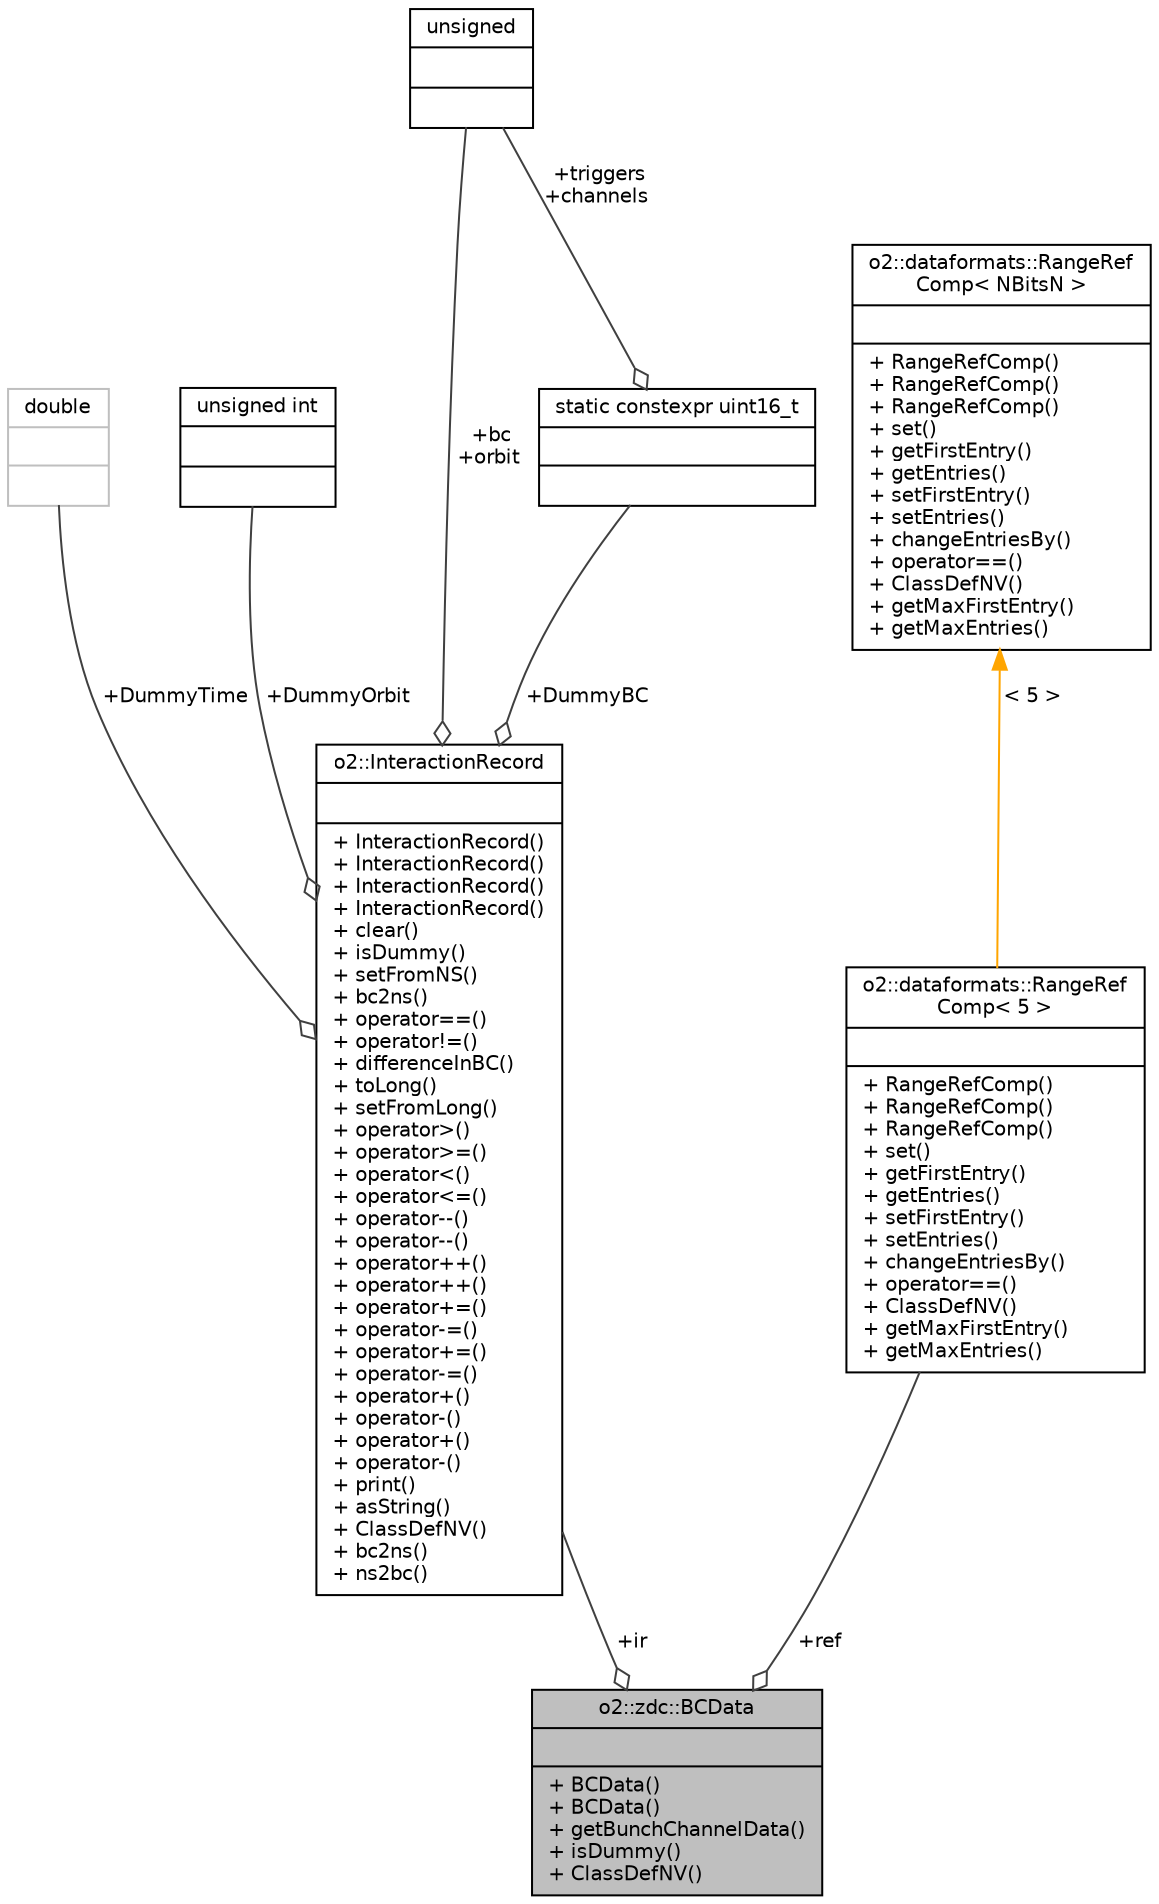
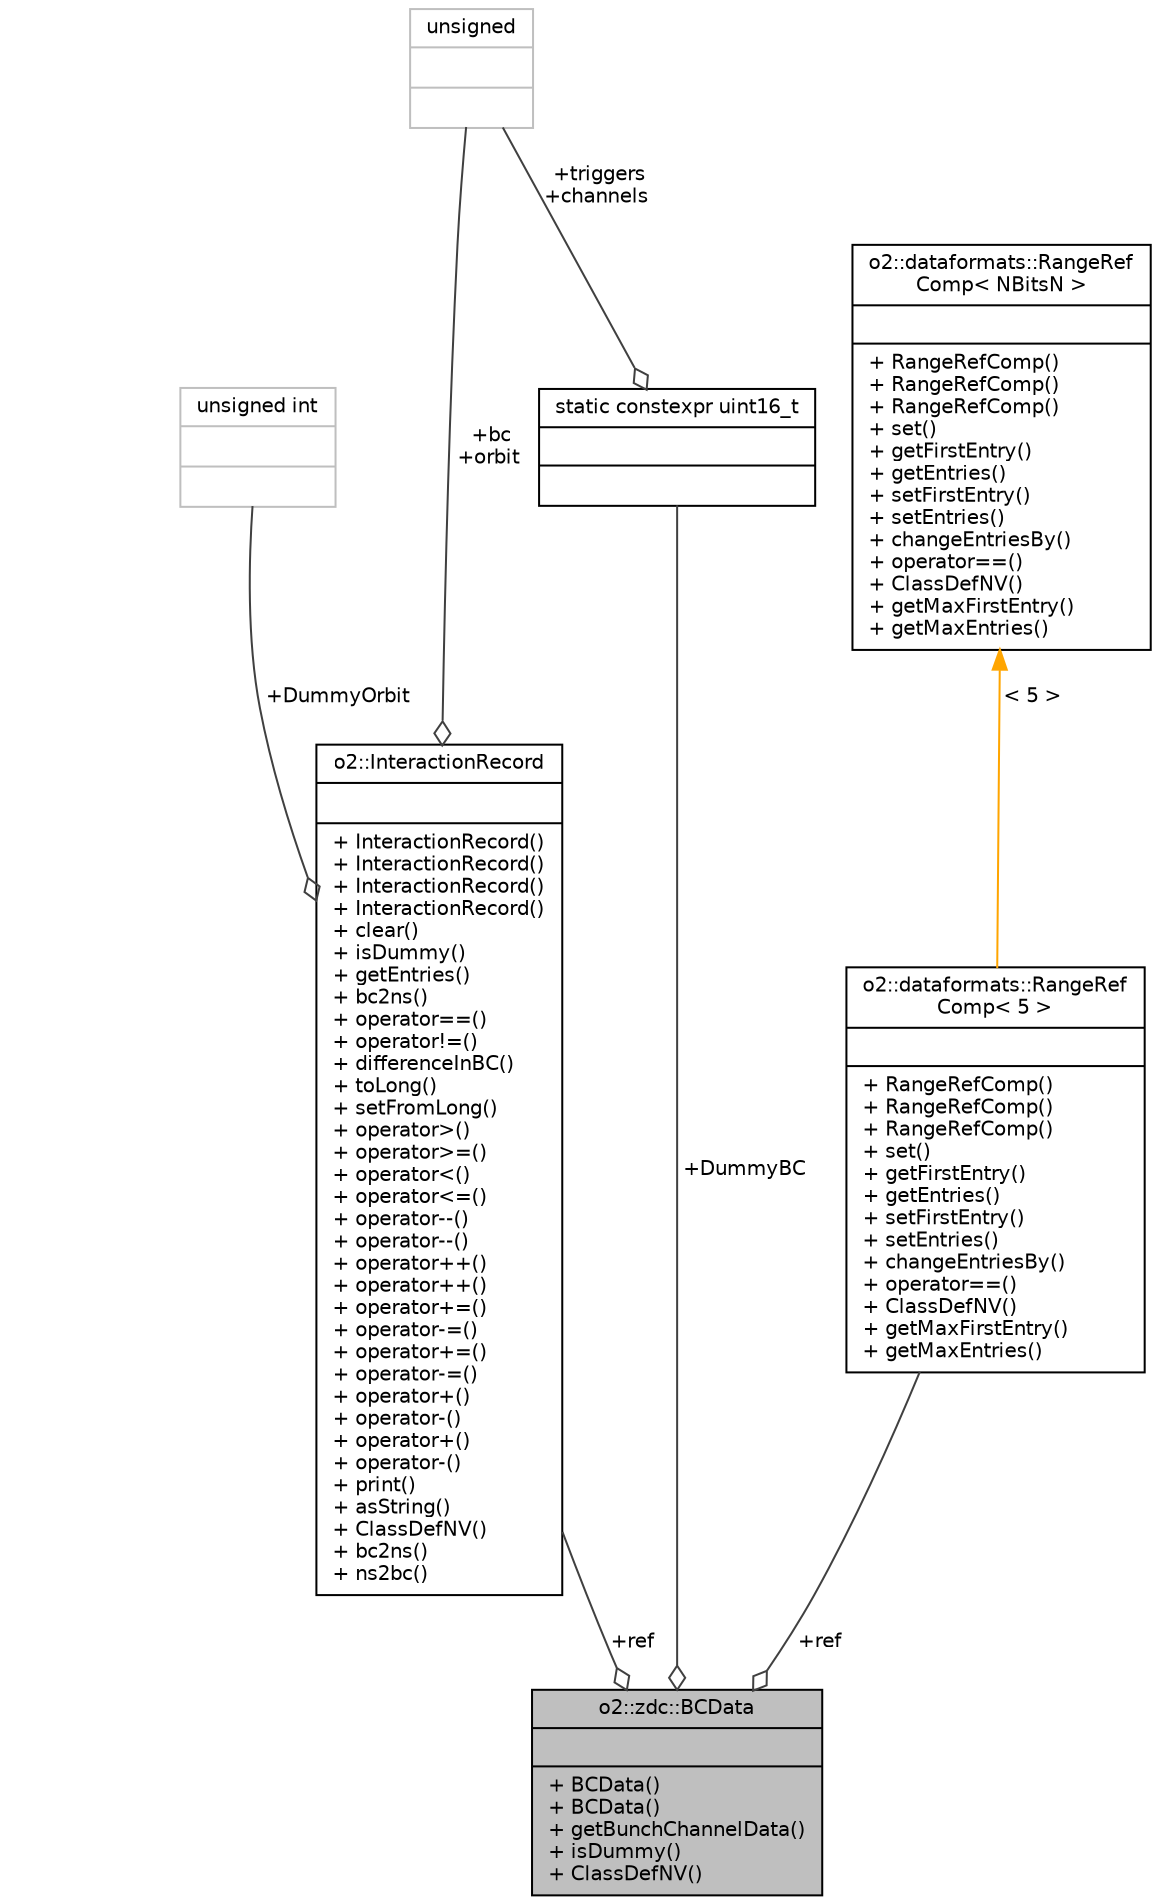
(472, 69) -> (472, 69)
(58, 447) -> none
(258, 447) -> (258, 447)
(559, 608) -> (677, 1085)
(406, 975) -> (402, 975)
(630, 1642) -> (630, 1642)
